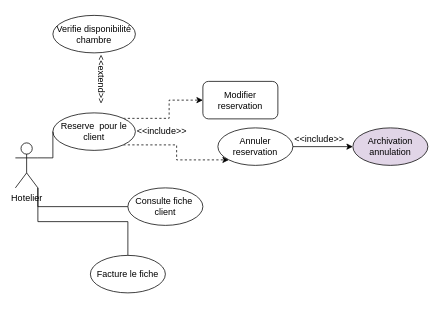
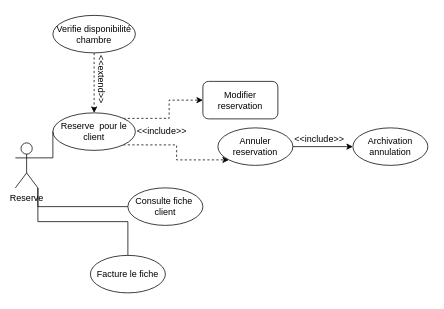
none -> (94, 106)
(390, 147) -> (390, 147)
(27, 199) -> (27, 199)
